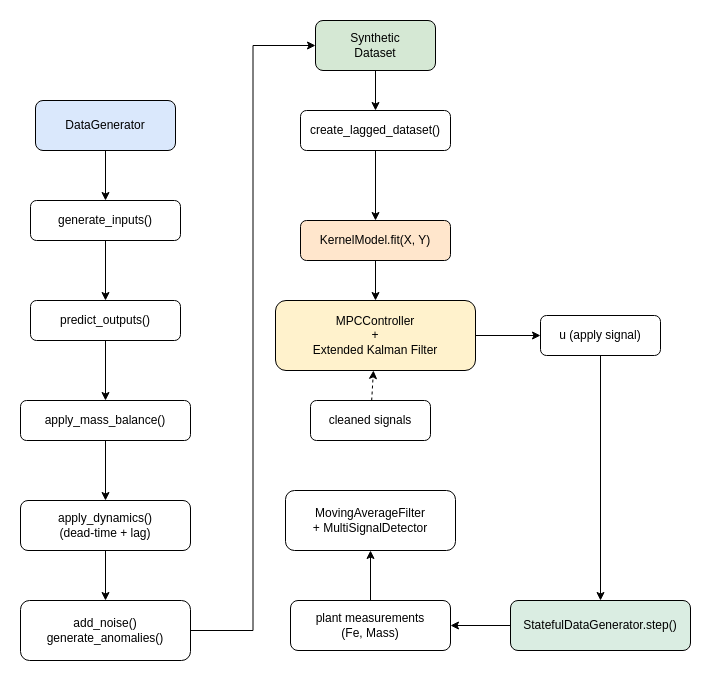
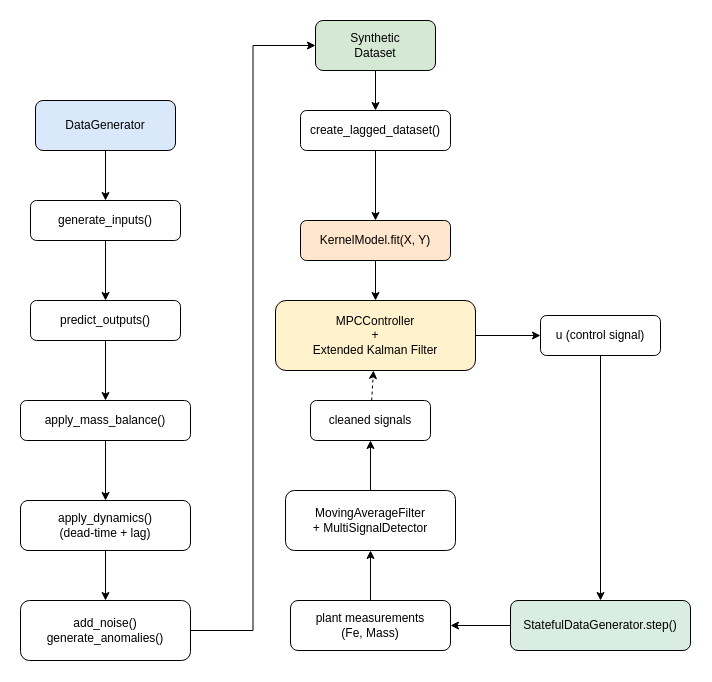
(601, 336) -> (601, 336)
none -> (371, 469)
